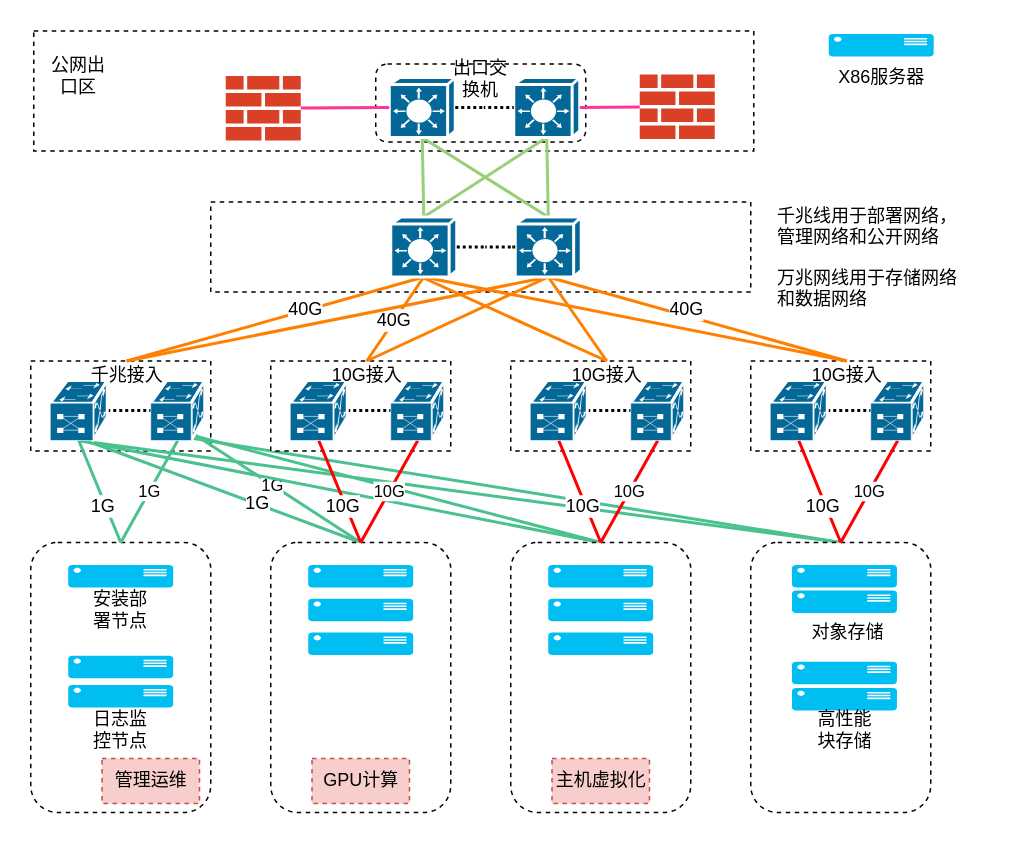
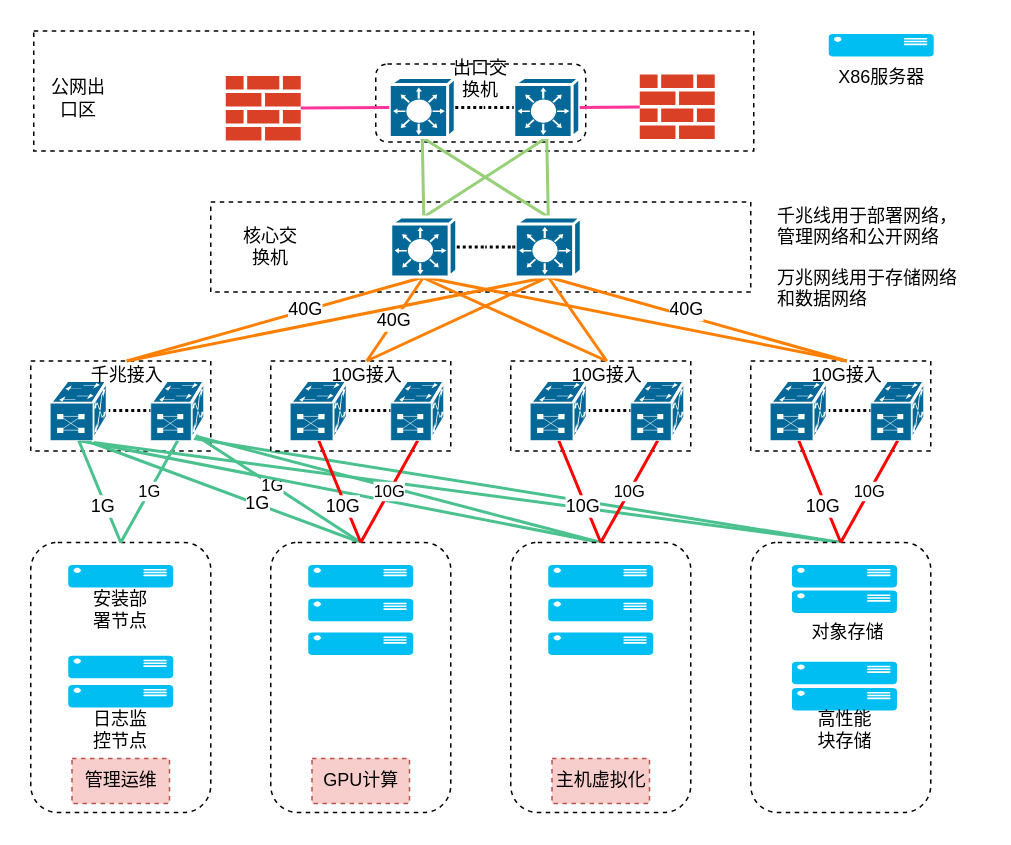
(79, 76) -> (79, 98)
none -> (271, 247)
(151, 781) -> (121, 781)
